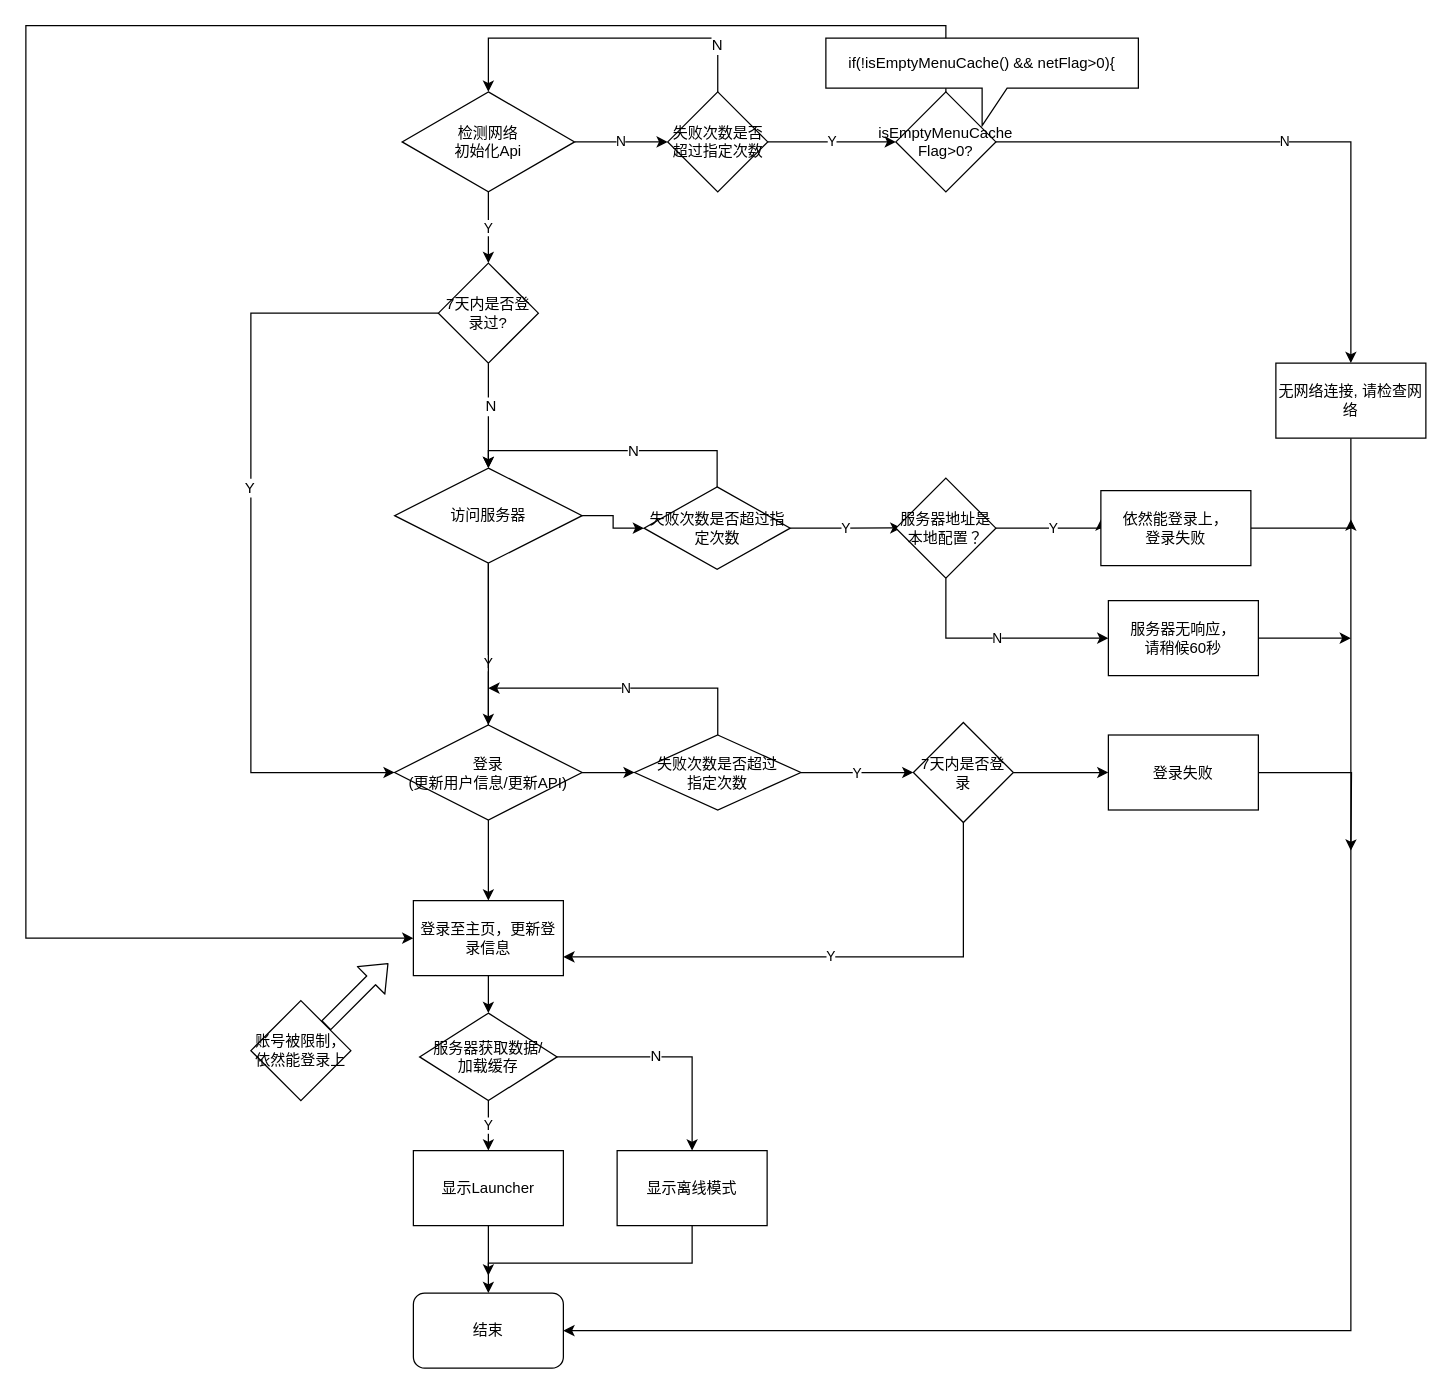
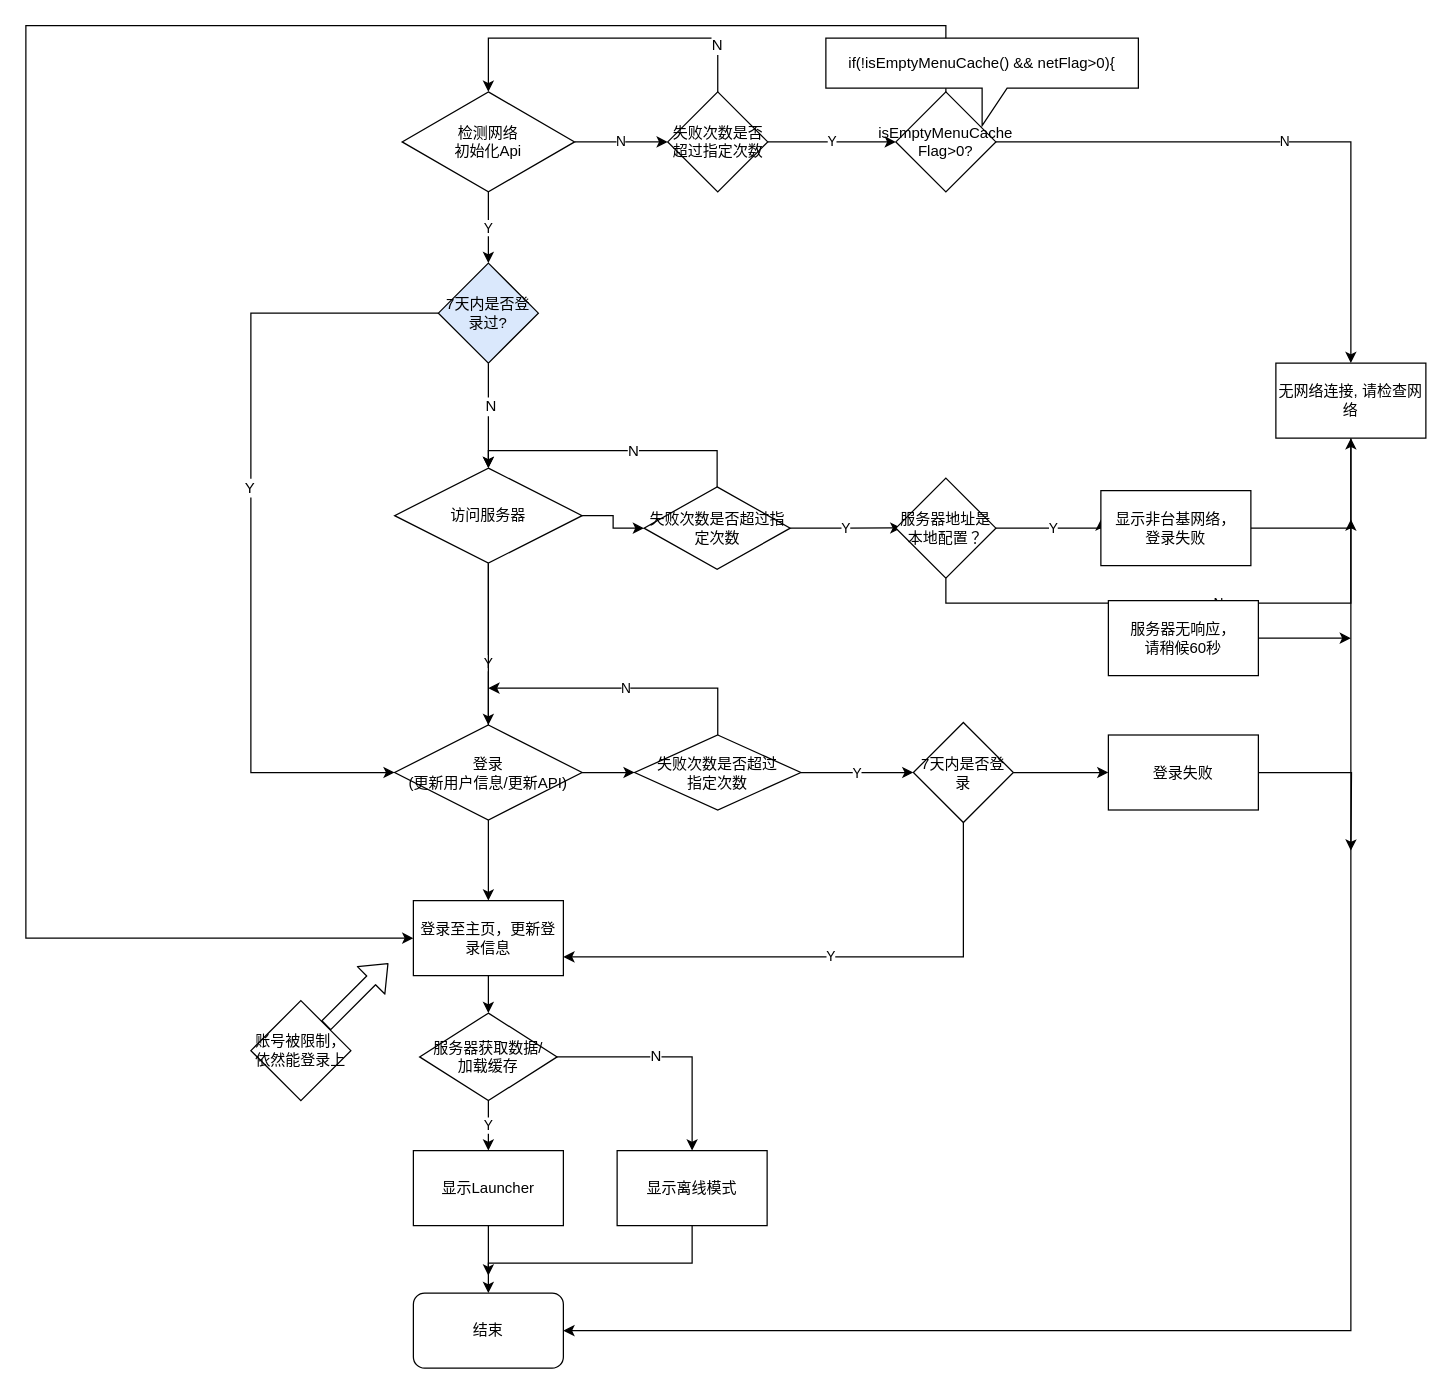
(488, 313) -> (488, 313)
(1176, 528) -> (1176, 528)
(1004, 638) -> (1026, 603)
